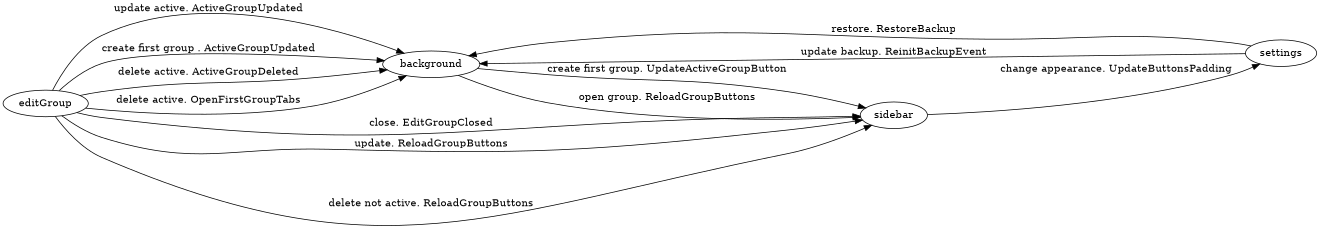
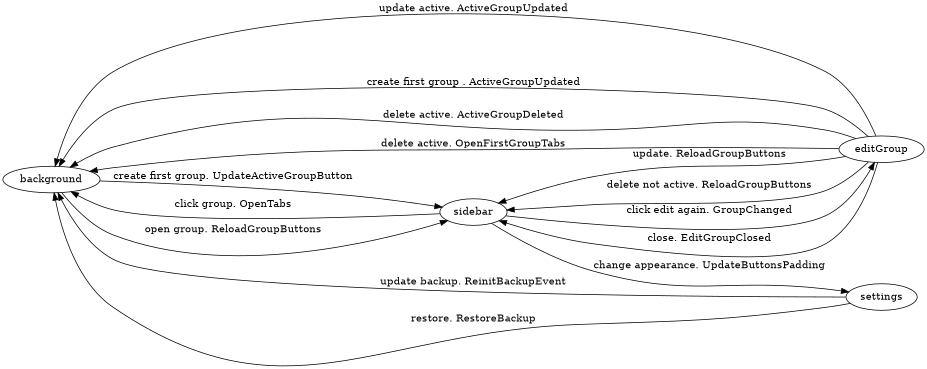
none -> (257, 219)
none -> (699, 229)
